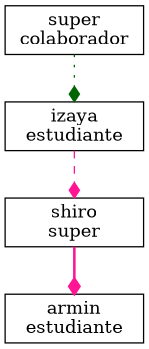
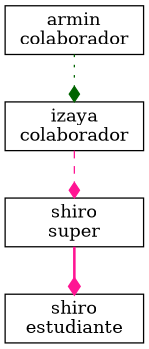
(74, 30) -> (74, 30)
(74, 126) -> (74, 126)
(74, 319) -> (74, 319)
